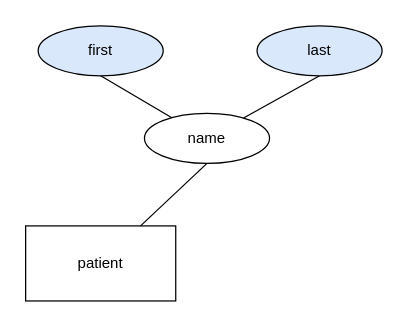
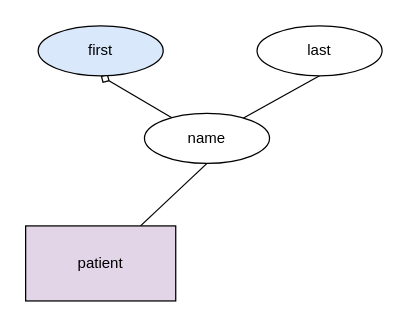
(319, 51) -> (319, 51)
(106, 79) -> (110, 81)
(101, 263) -> (101, 263)
